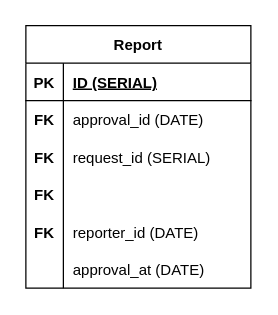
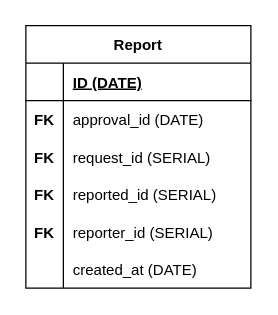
(44, 82) -> none
(117, 83) -> (108, 83)
none -> (157, 194)
(144, 233) -> (153, 233)
(144, 270) -> (142, 270)
